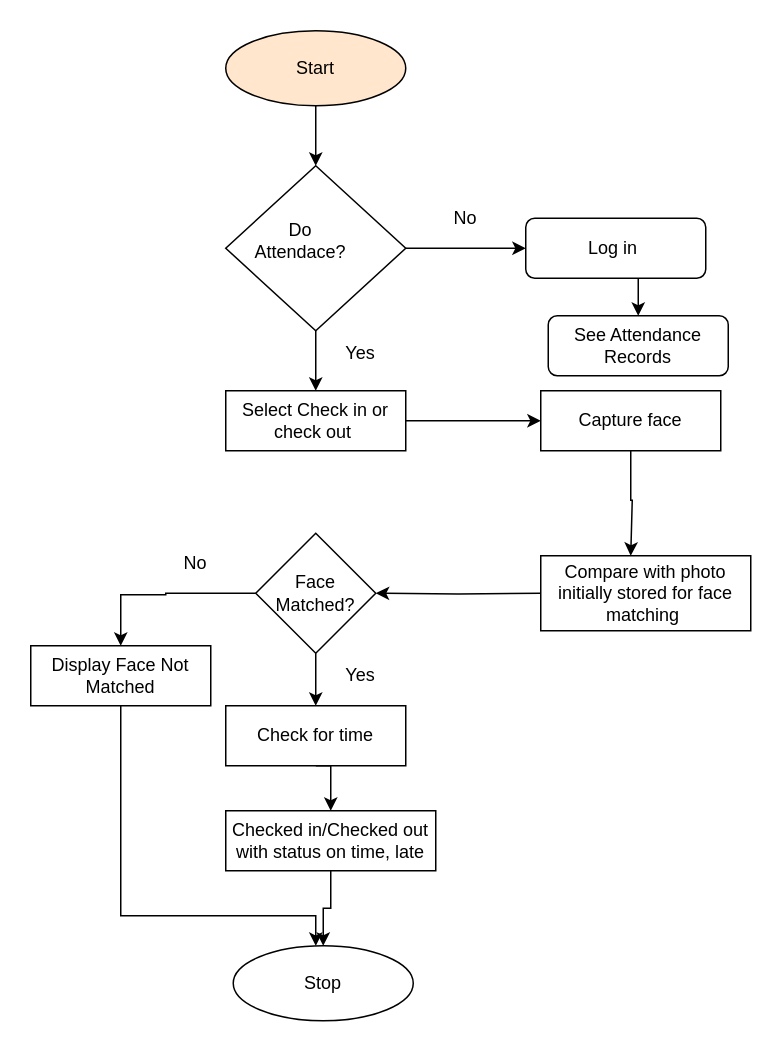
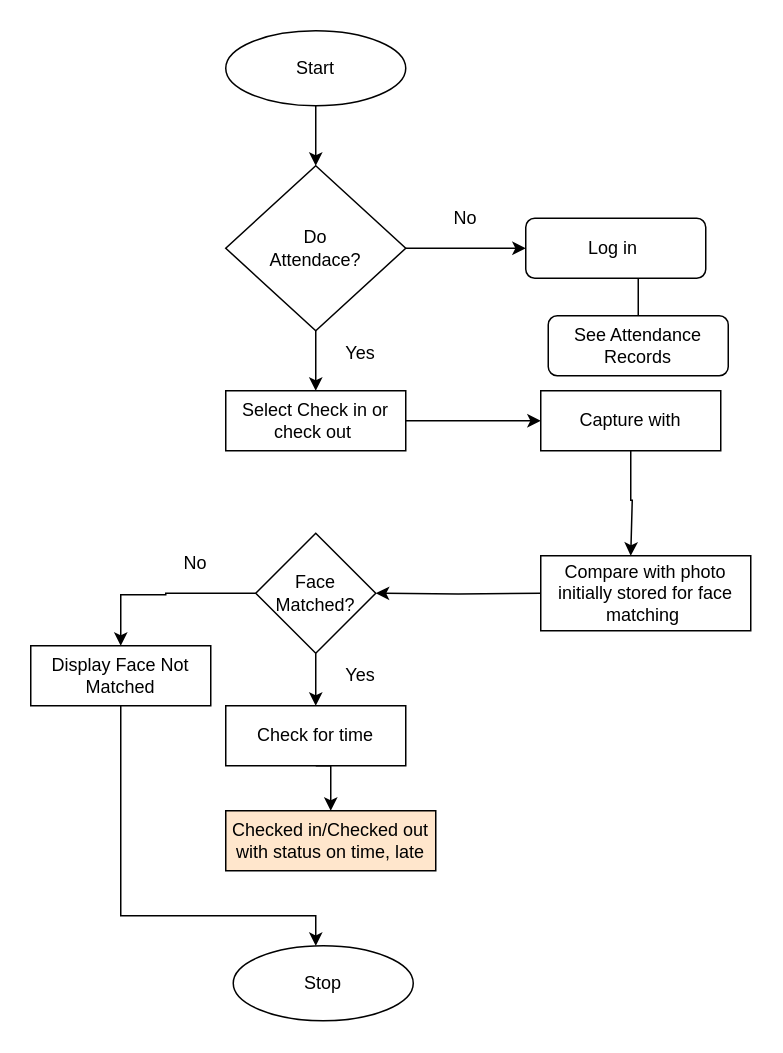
(316, 68) -> (316, 68)
(301, 241) -> (316, 248)
(638, 304) -> (638, 308)
(631, 421) -> (631, 421)
(331, 841) -> (331, 841)
(331, 906) -> none
